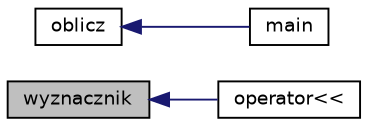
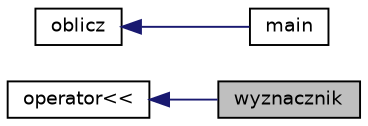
(193, 100) -> (193, 100)
